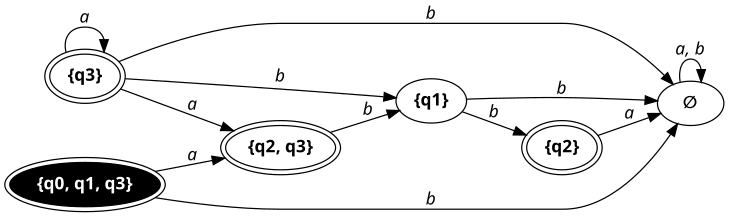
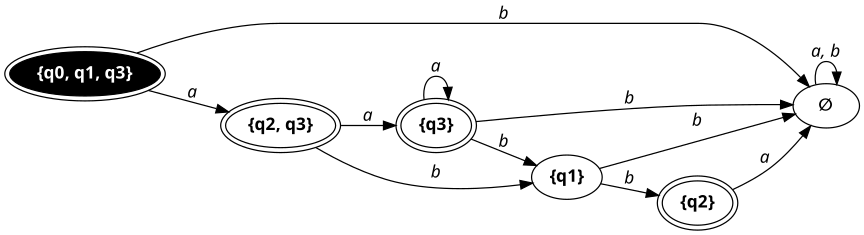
(171, 108) -> (362, 126)
